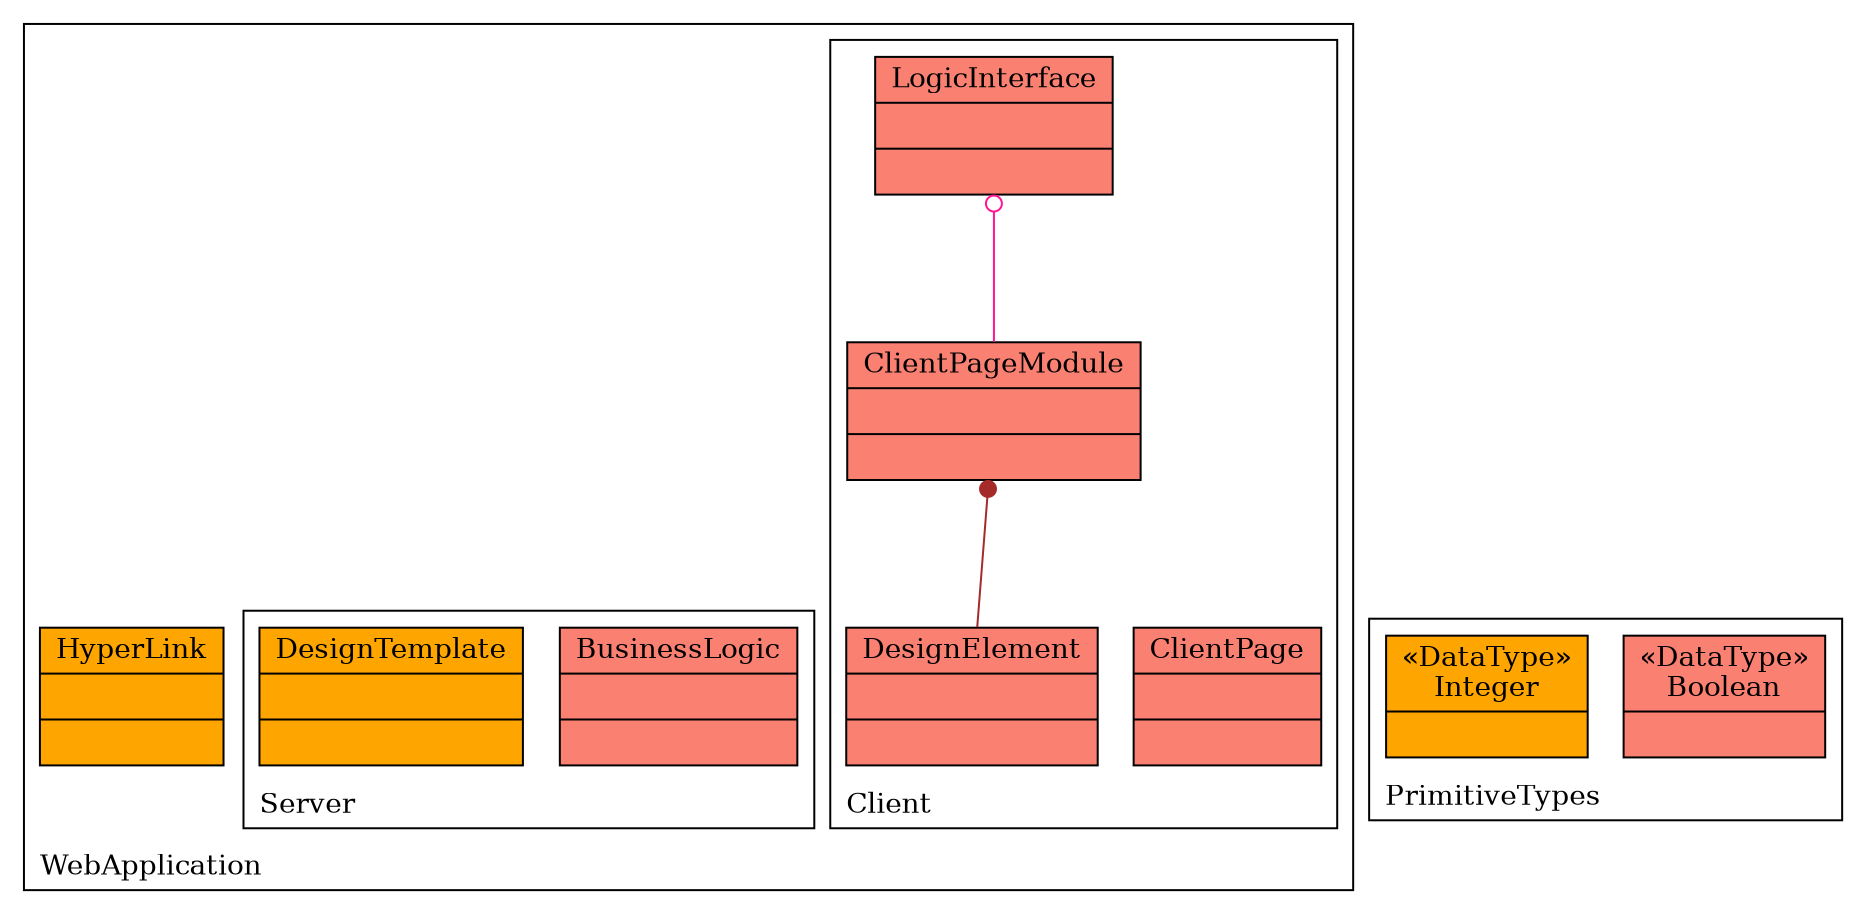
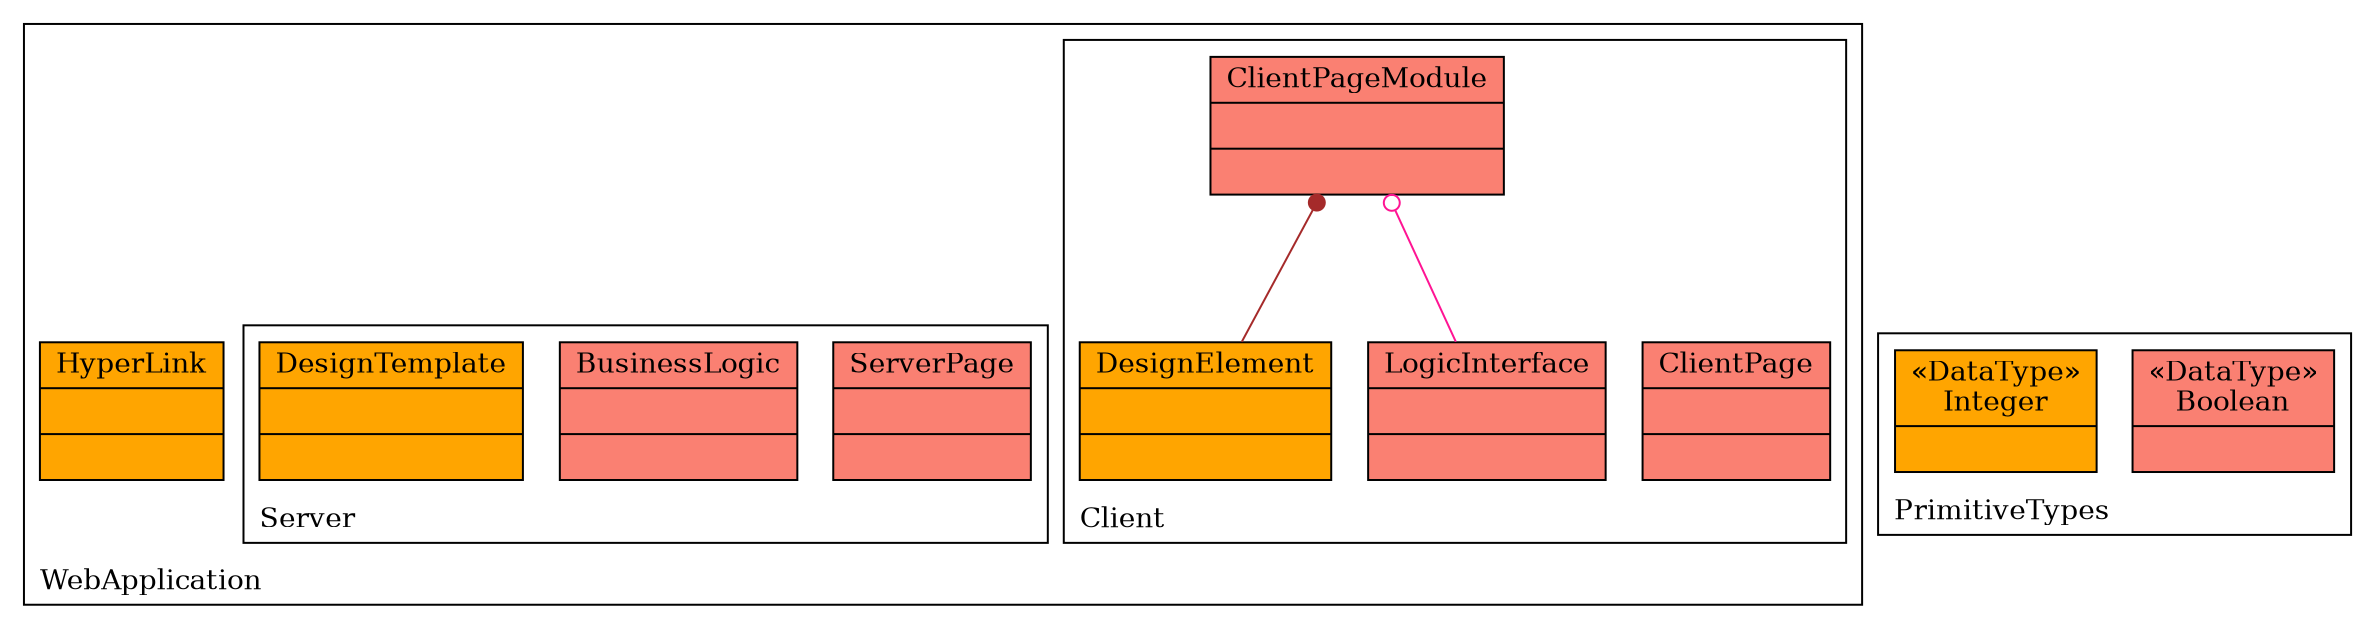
(994, 277) -> (1426, 276)
none -> (932, 411)
(972, 697) -> (1205, 411)
